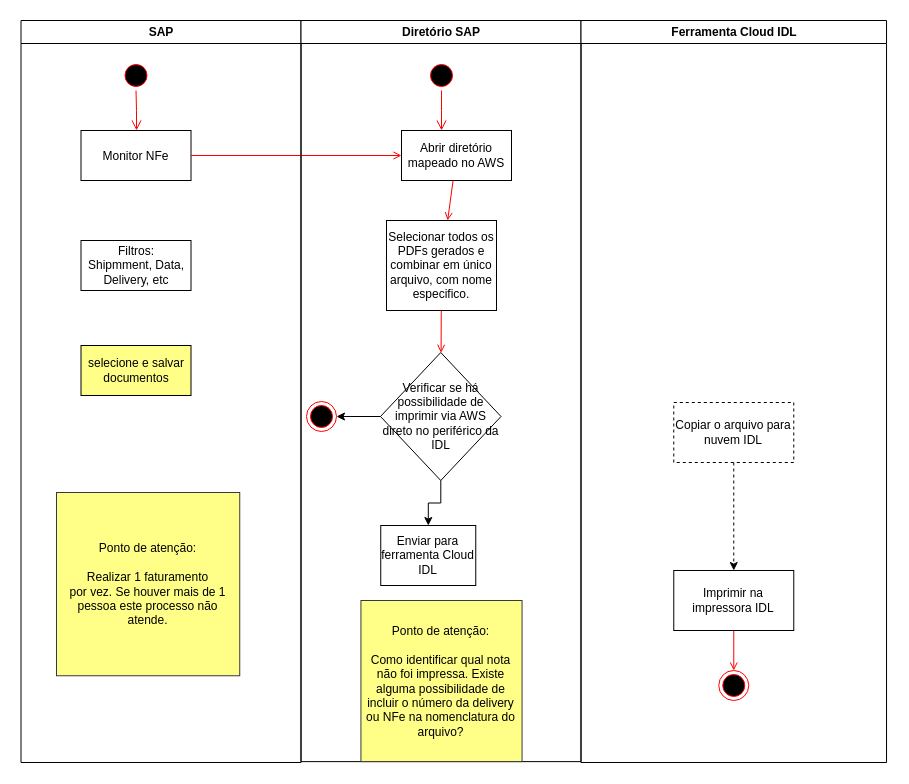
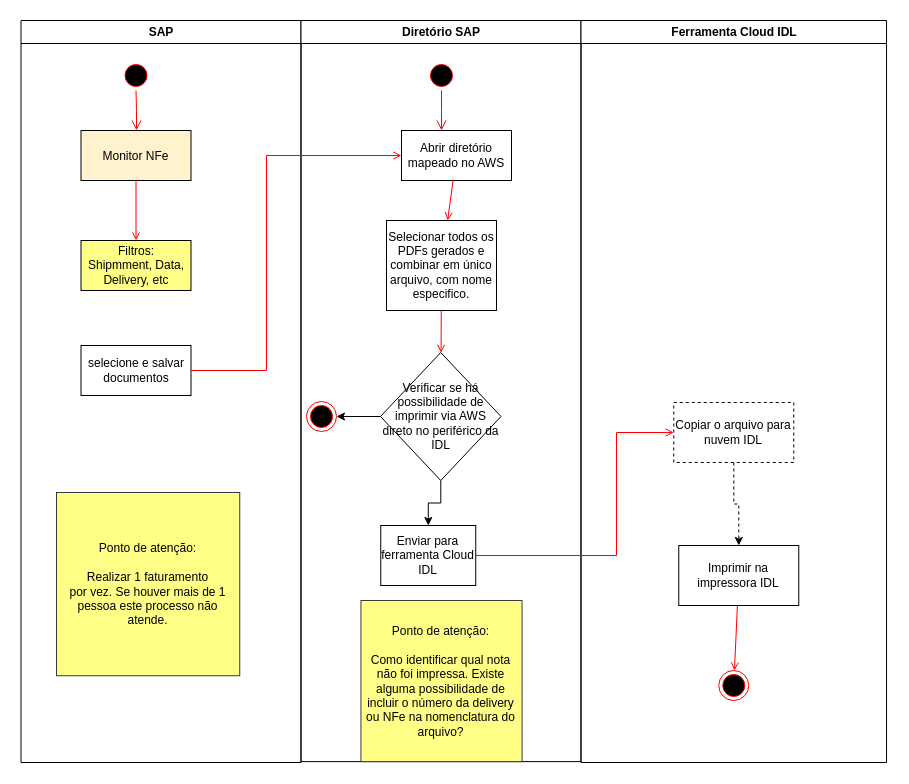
(136, 156) -> (136, 156)
(227, 156) -> (136, 209)
(136, 266) -> (136, 266)
none -> (267, 302)
(136, 371) -> (136, 371)
none -> (617, 537)
(734, 601) -> (739, 576)
